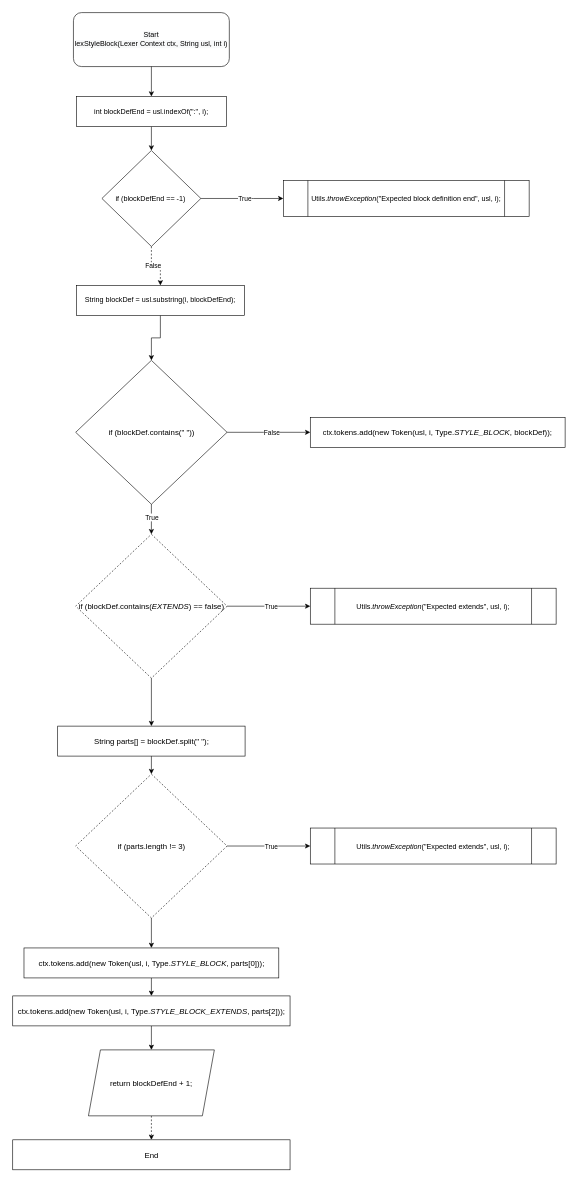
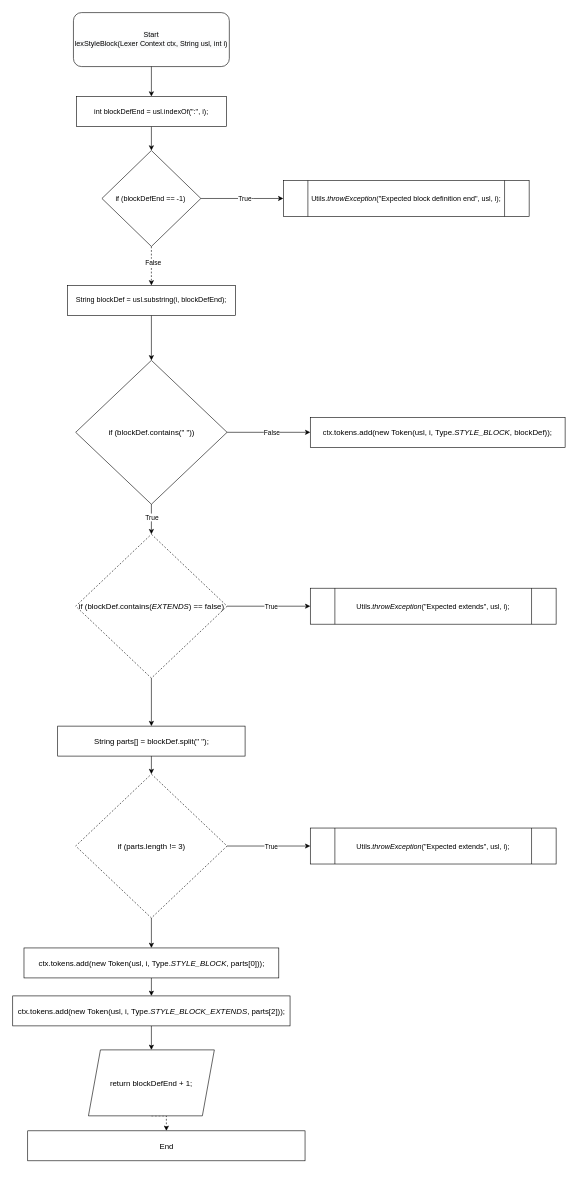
(161, 300) -> (152, 300)
(152, 1155) -> (167, 1146)
